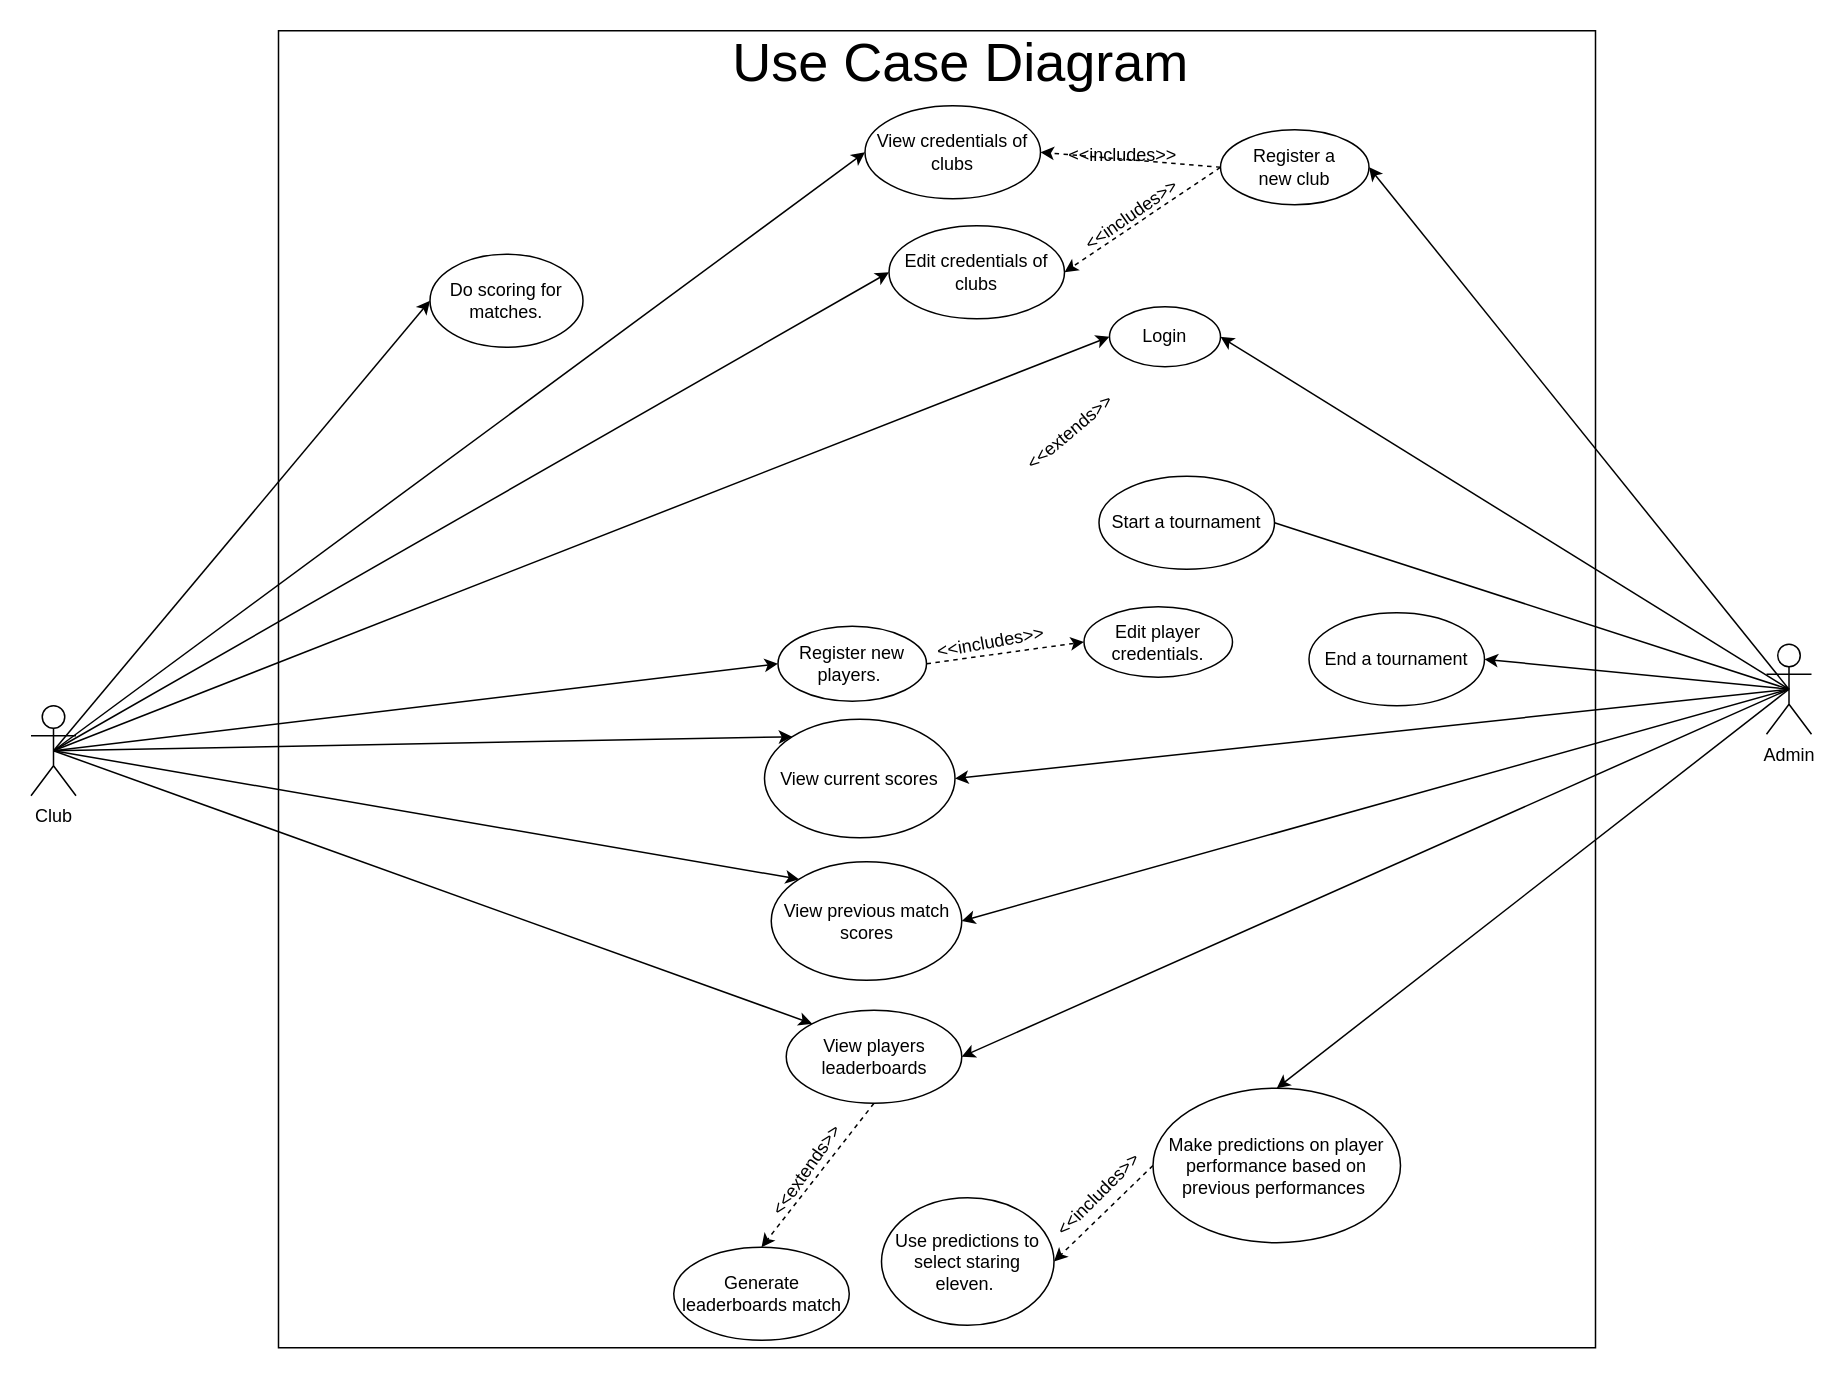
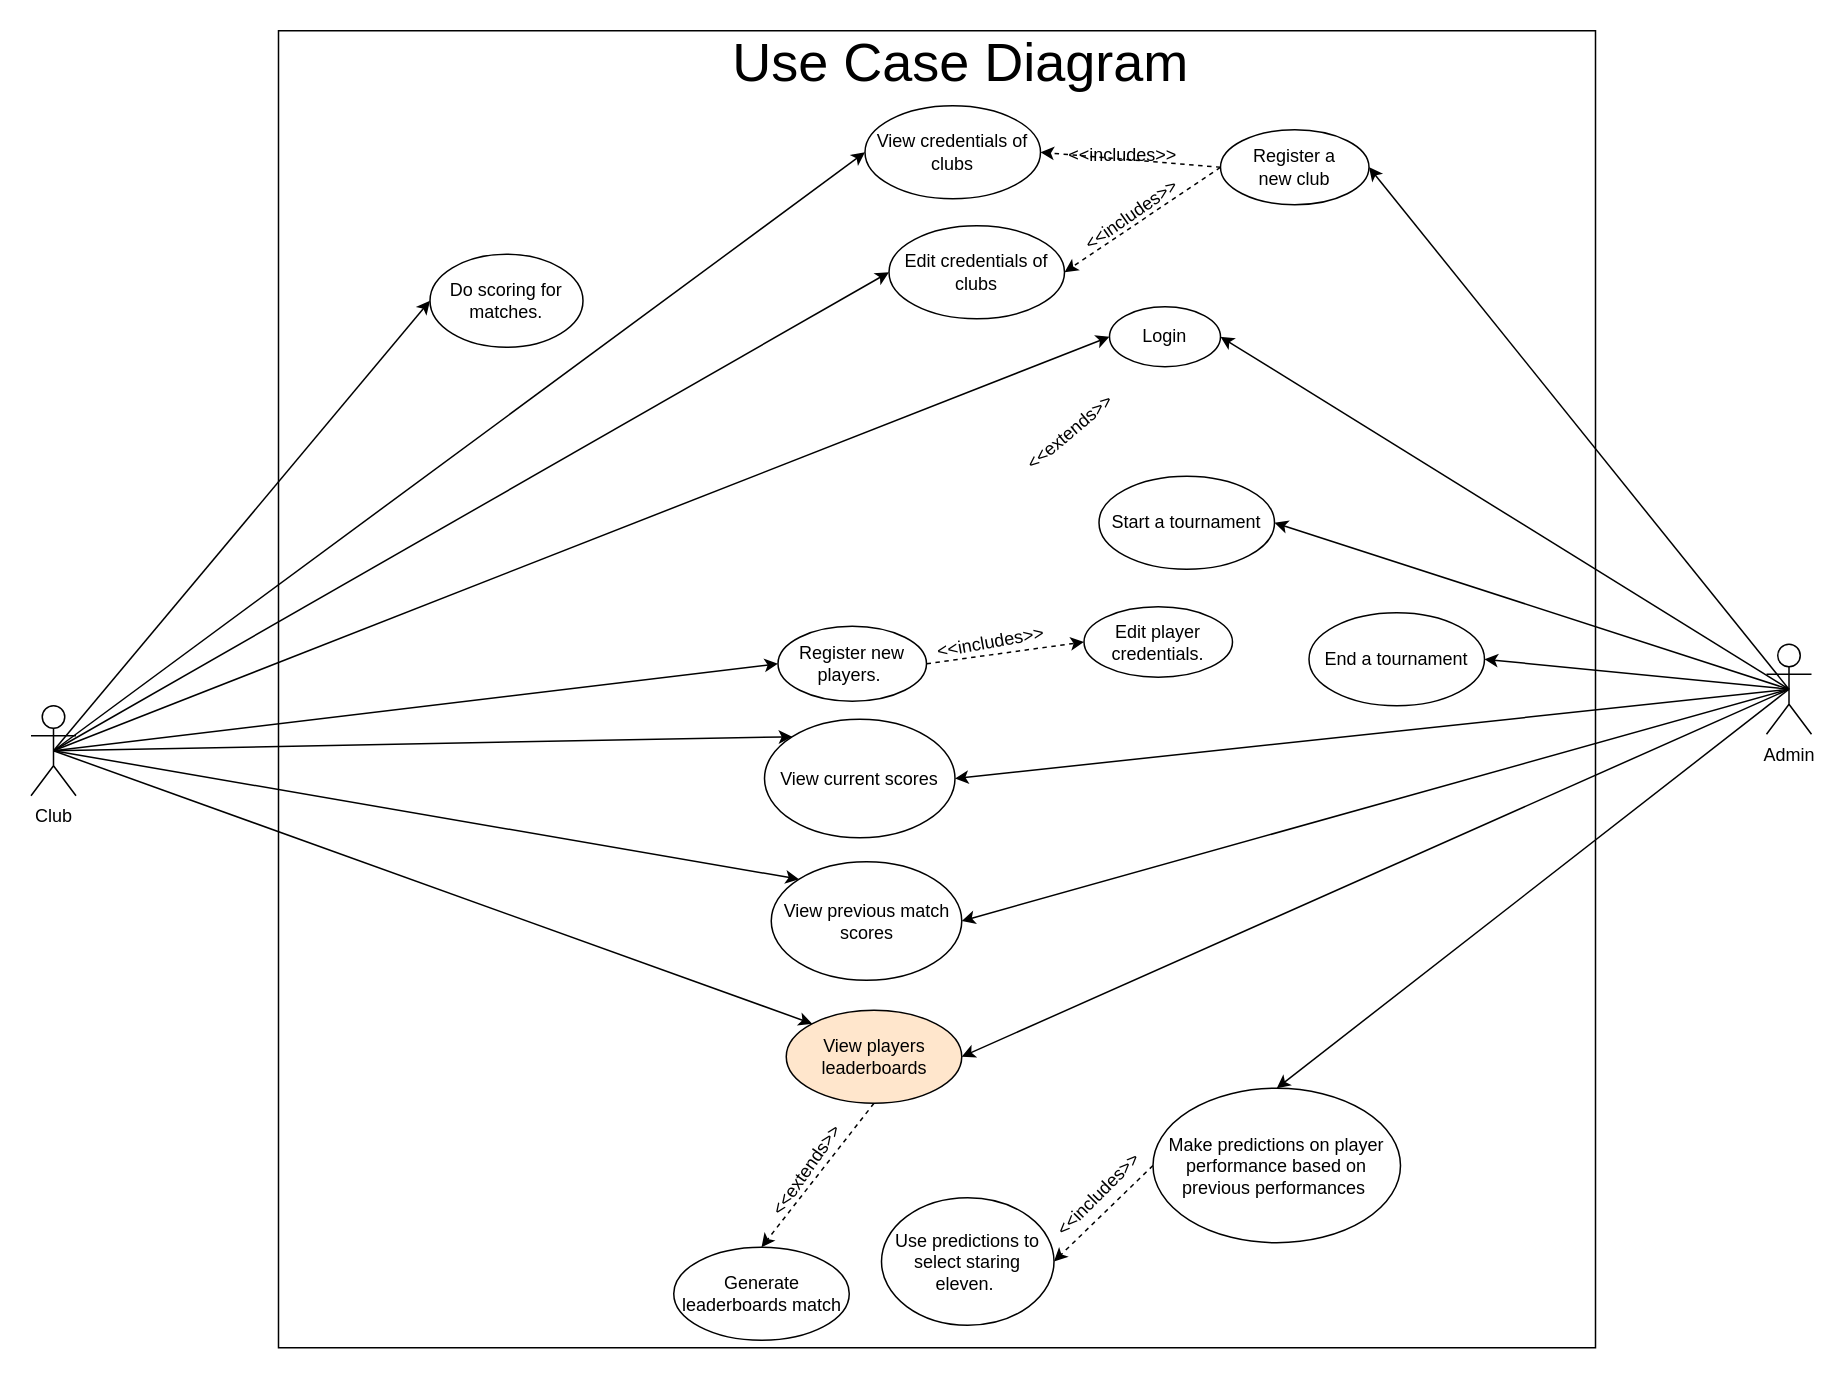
(1281, 525) -> (1285, 526)
(874, 1057) -> (874, 1057)
